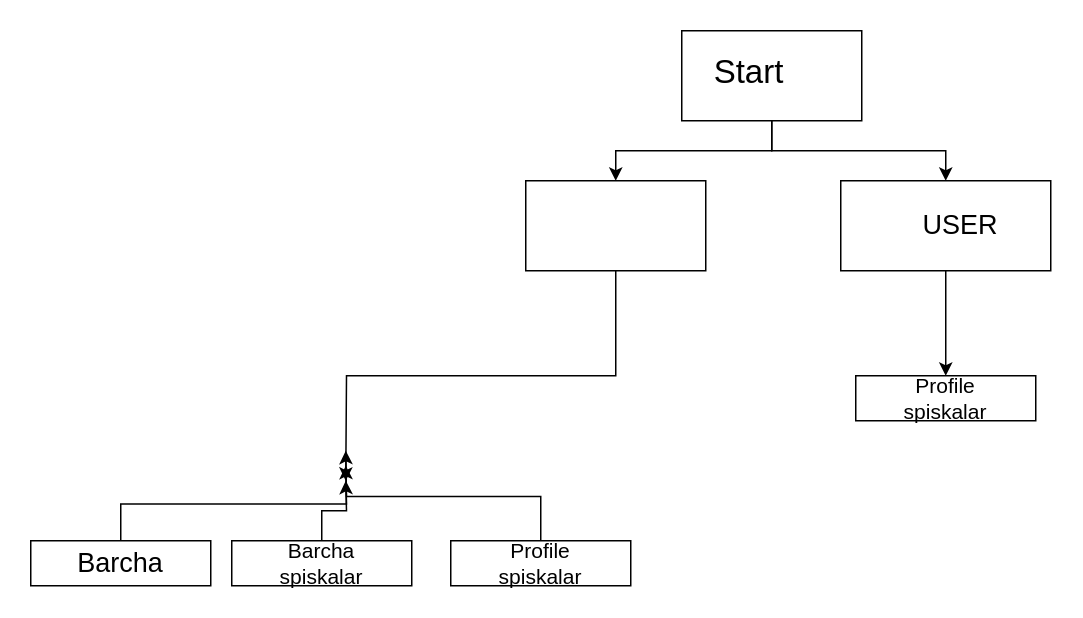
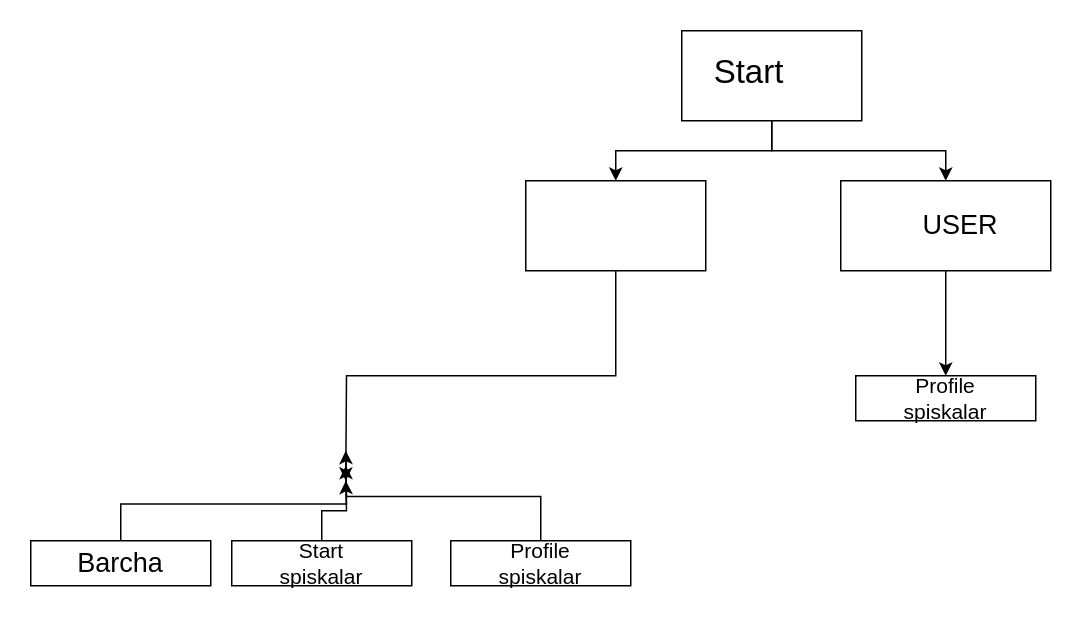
(322, 563) -> (322, 563)
